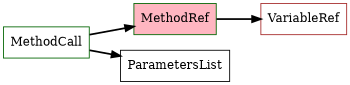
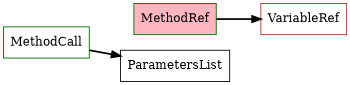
(107, 31) -> none
